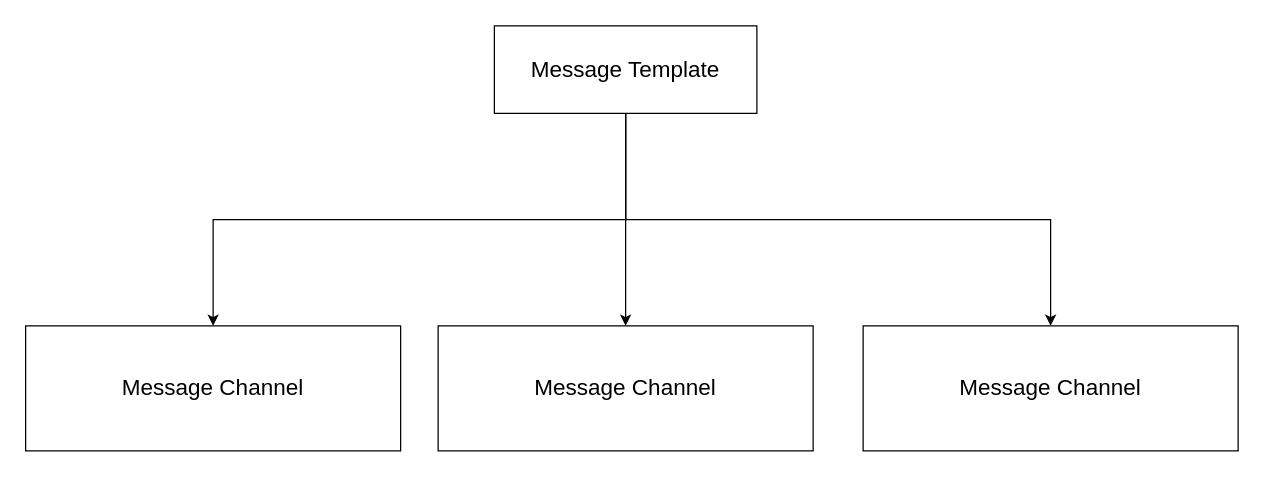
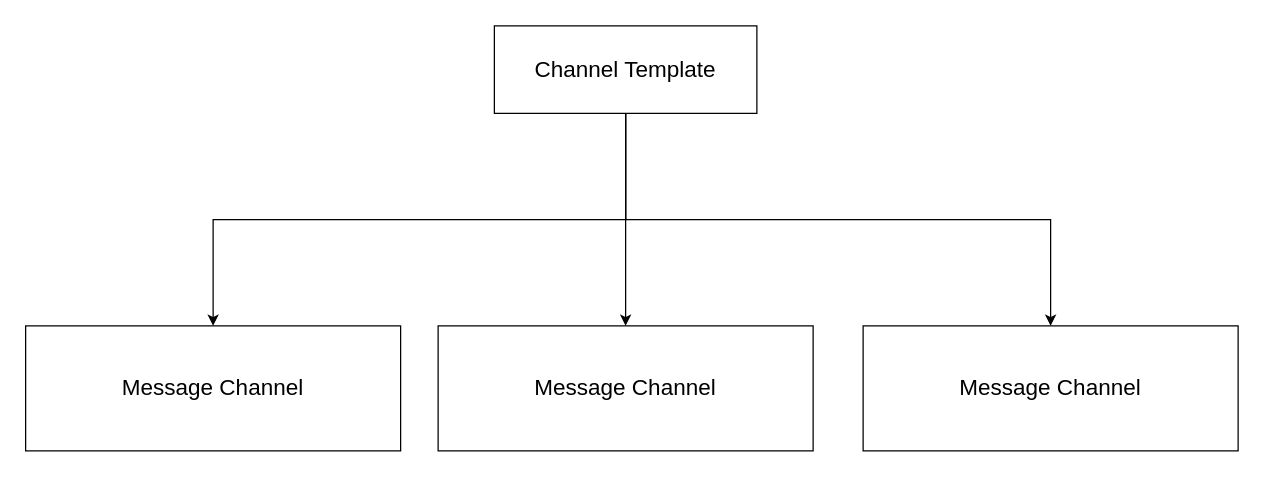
(626, 69) -> (626, 69)
